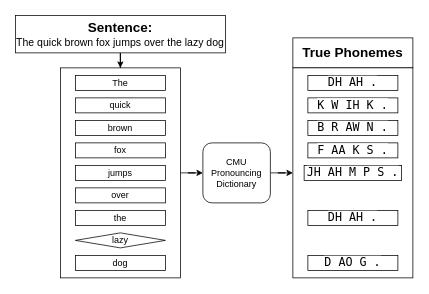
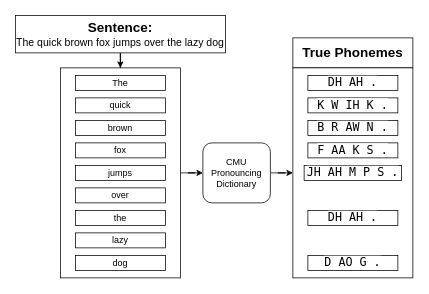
(120, 240) -> (120, 240)
